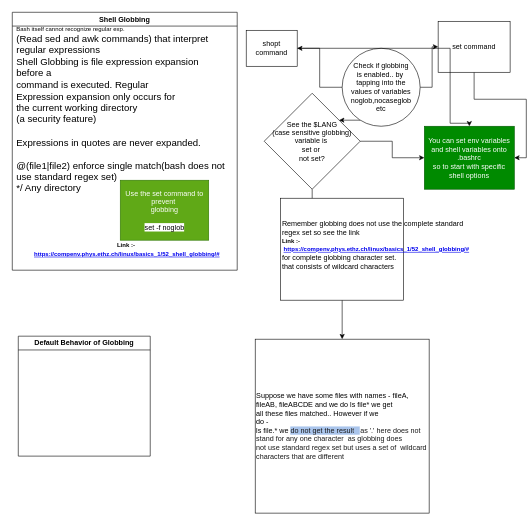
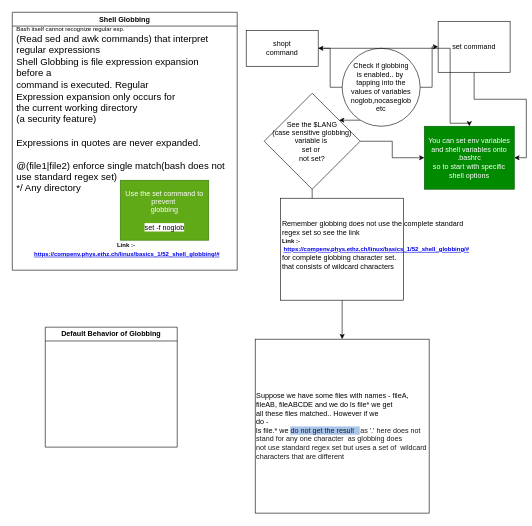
(272, 48) -> (282, 48)
(84, 396) -> (111, 387)
